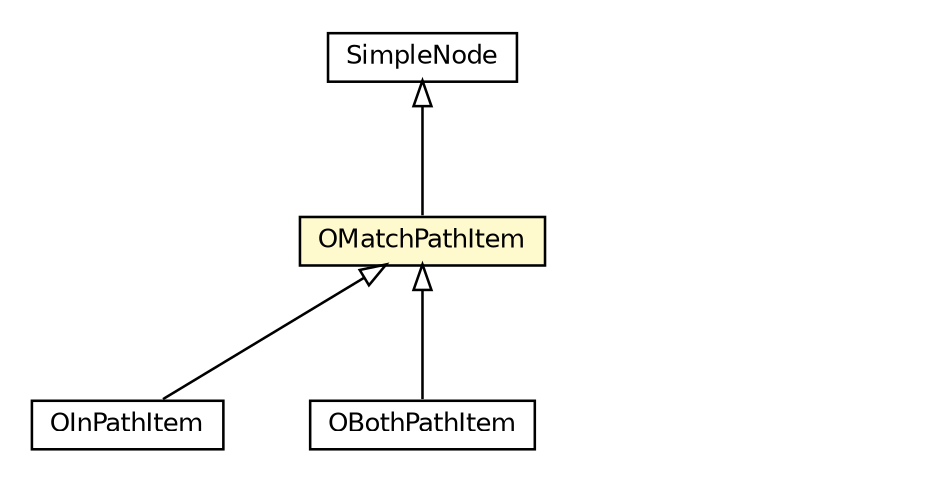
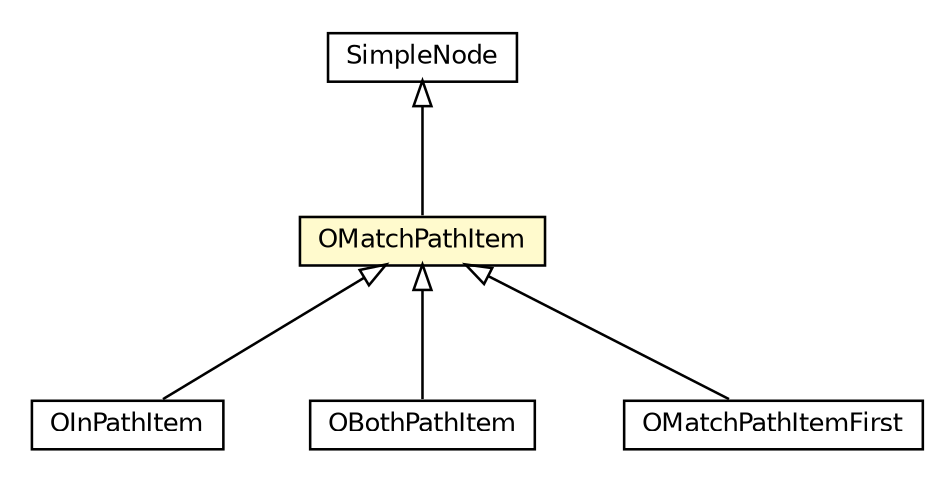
none -> (772, 424)
